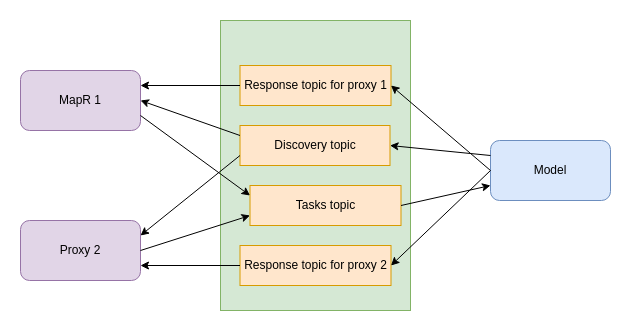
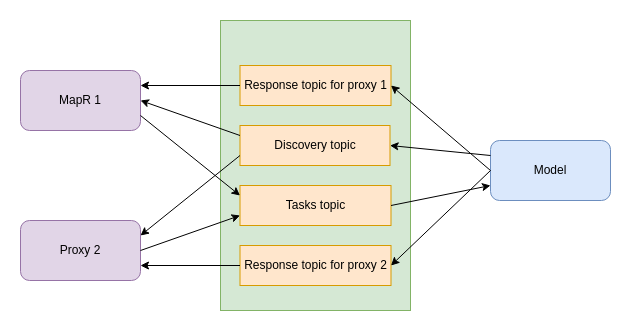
(326, 206) -> (316, 206)
